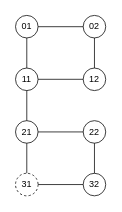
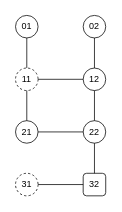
(61, 27) -> none
(27, 79) -> (27, 79)
none -> (94, 105)
(27, 158) -> none
(94, 184) -> (94, 184)
